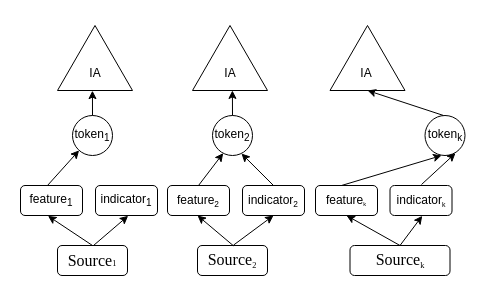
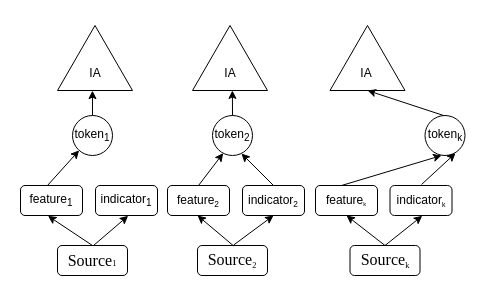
(400, 261) -> (385, 261)
